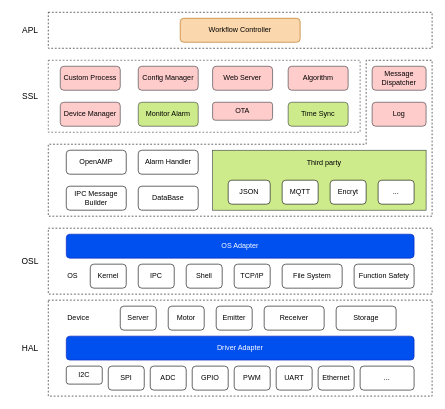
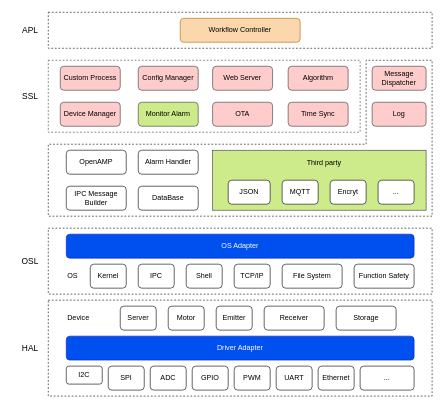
(243, 111) -> (243, 114)
(318, 114) -> (318, 114)
